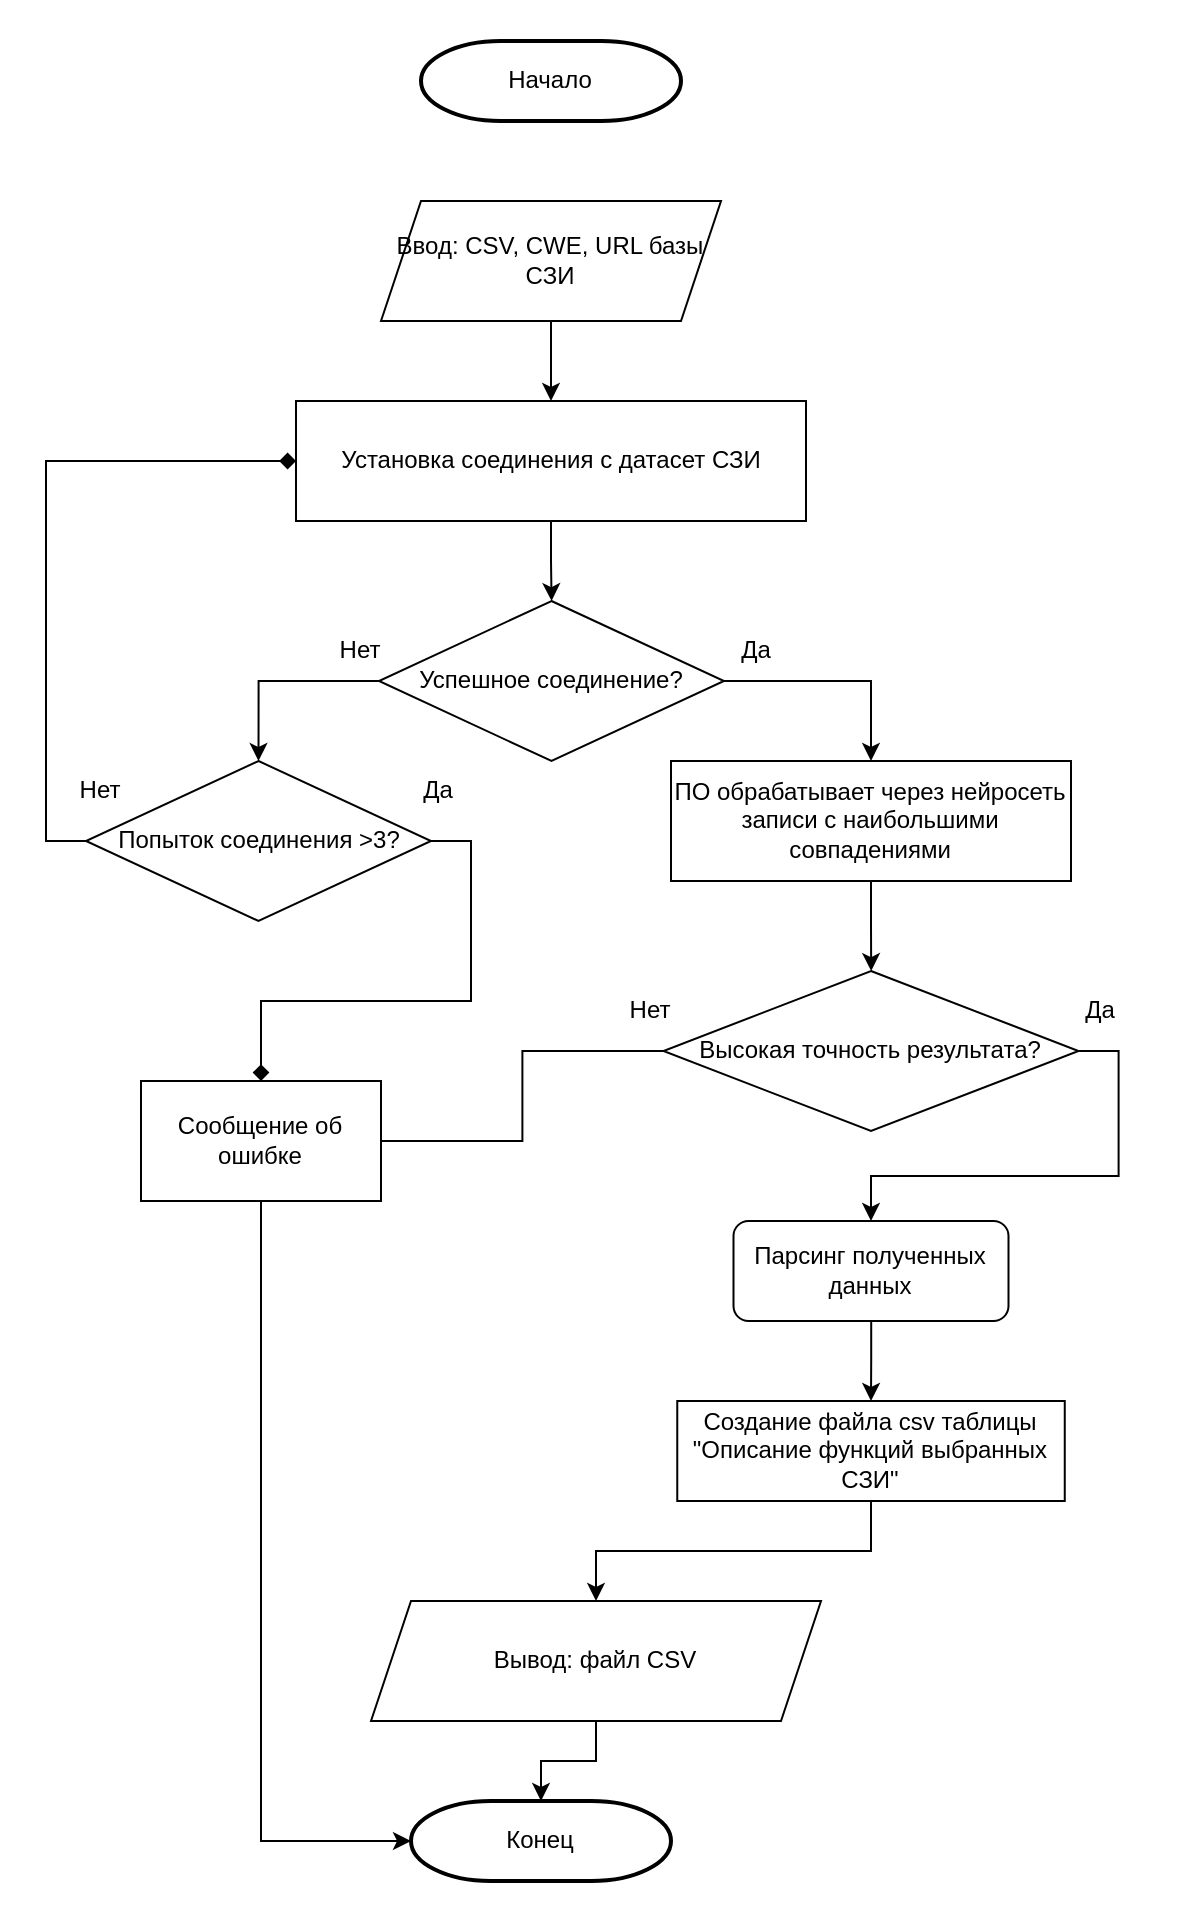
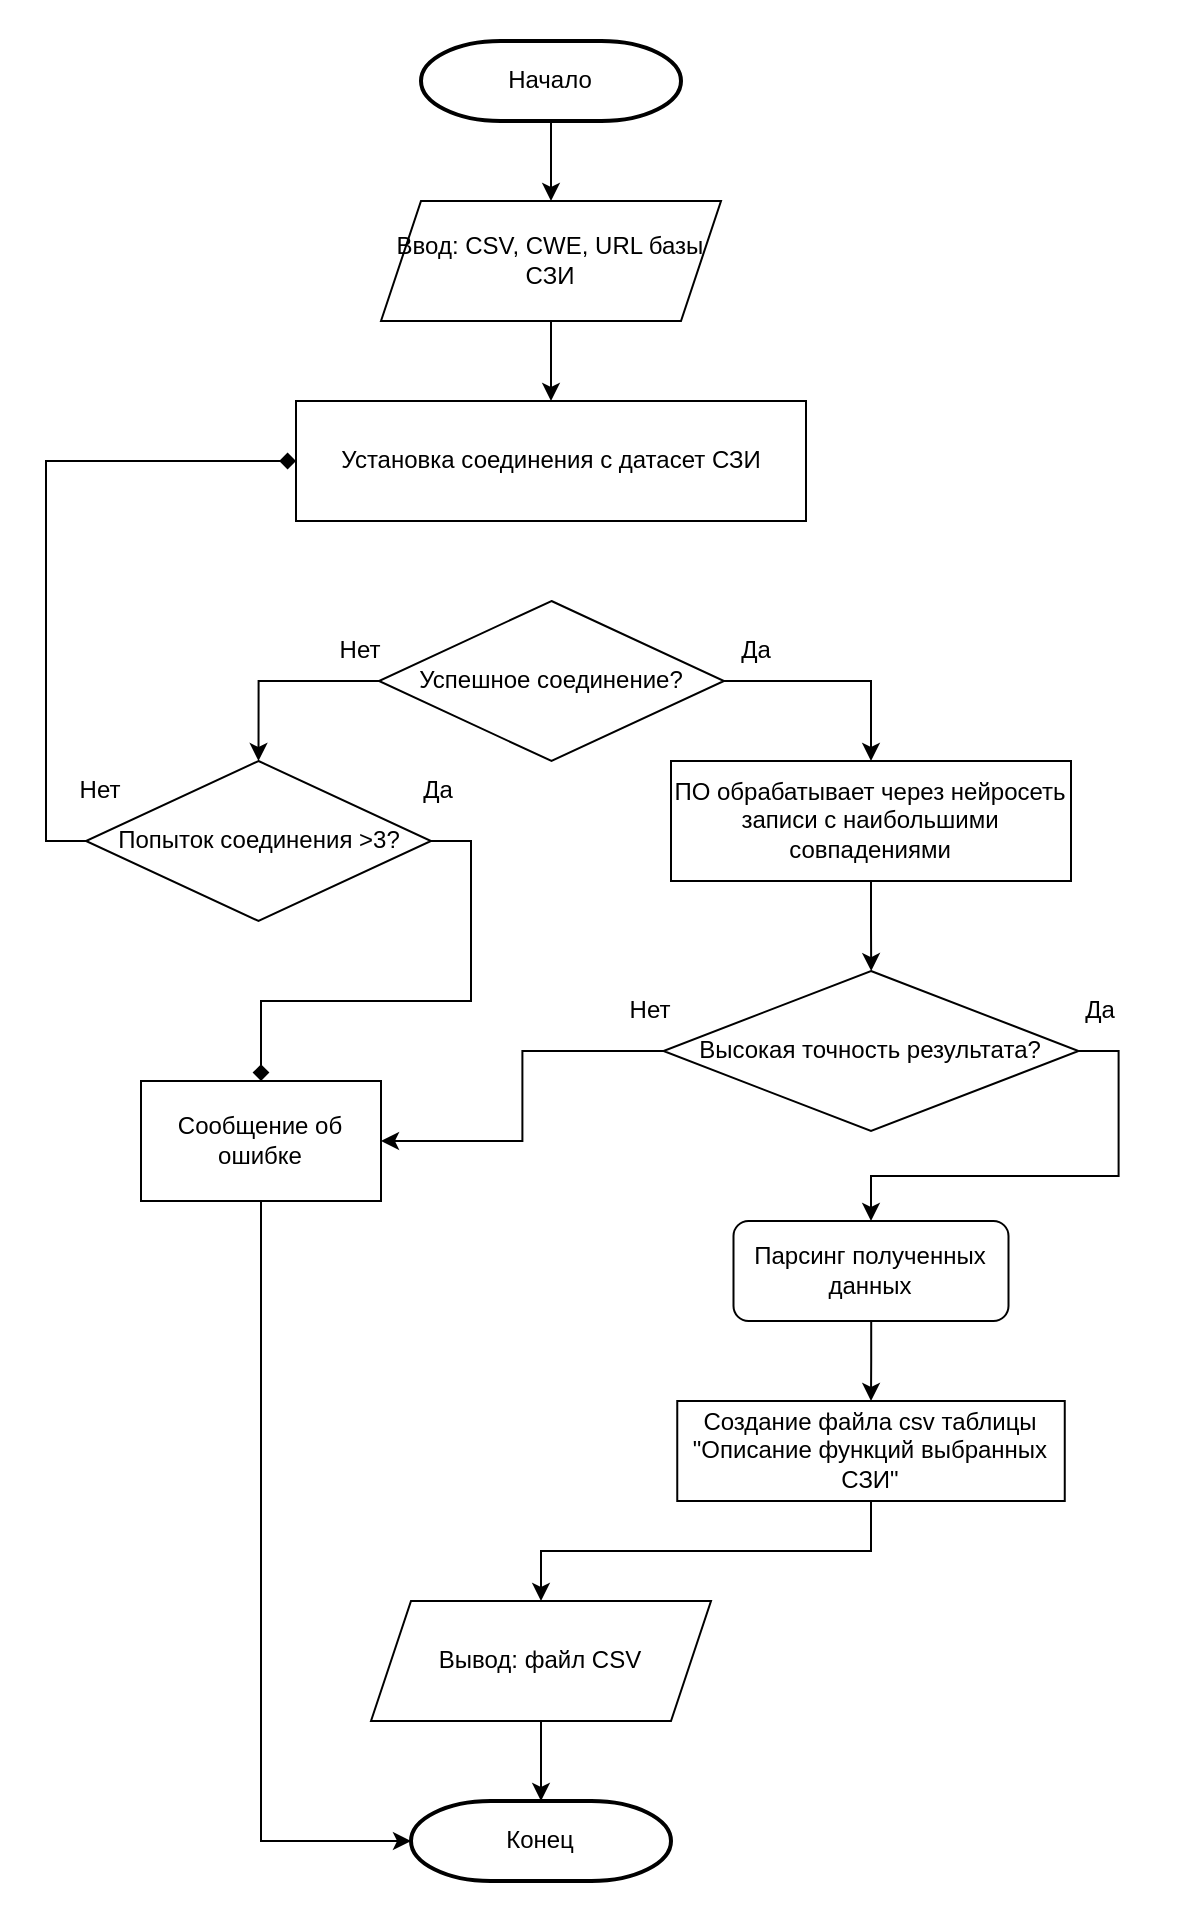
none -> (551, 154)
(551, 554) -> none
(390, 1141) -> (396, 1141)
(596, 1661) -> (541, 1661)
